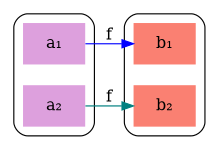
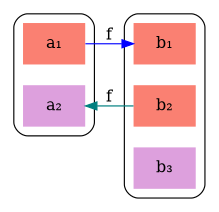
(54, 44) -> (54, 44)
(104, 106) -> (115, 106)
none -> (165, 168)
